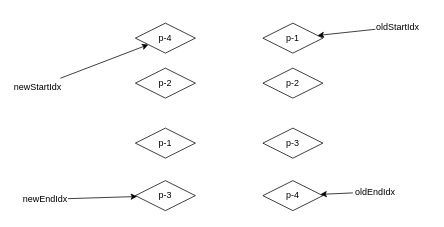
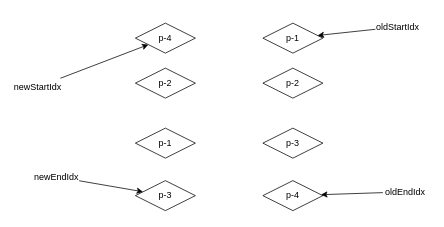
(375, 192) -> (405, 192)
(45, 199) -> (57, 177)
